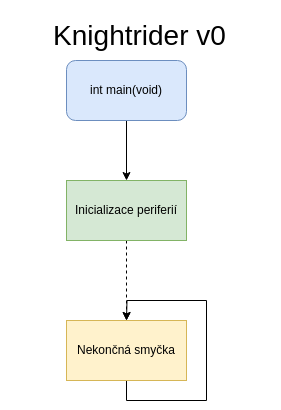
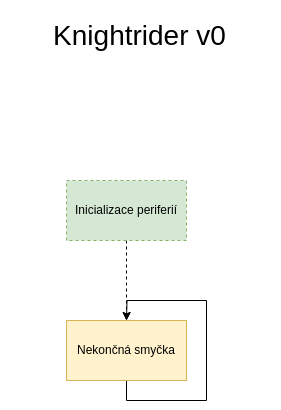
(127, 91) -> none
(127, 147) -> none
(127, 211) -> (127, 211)
